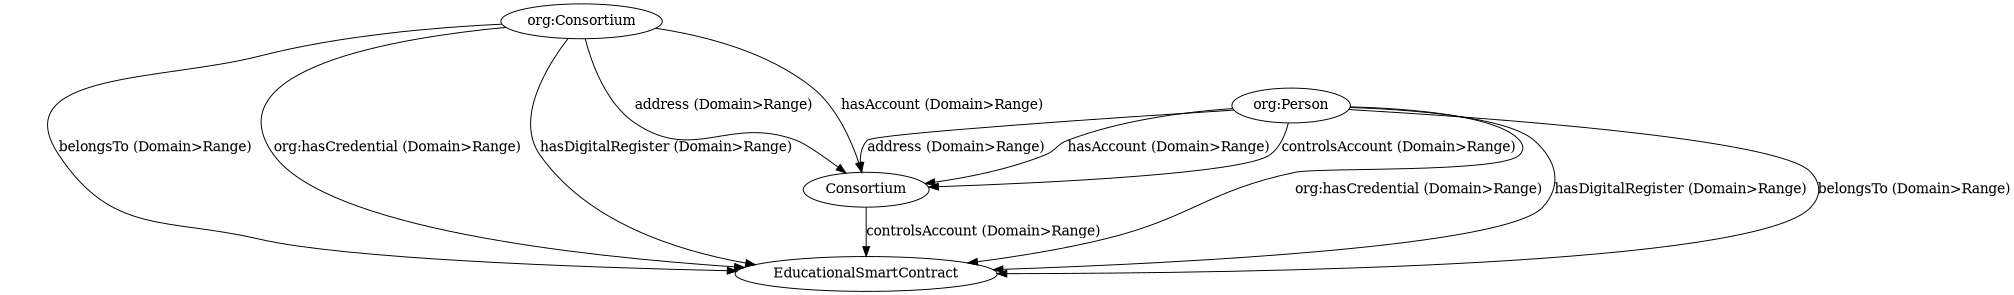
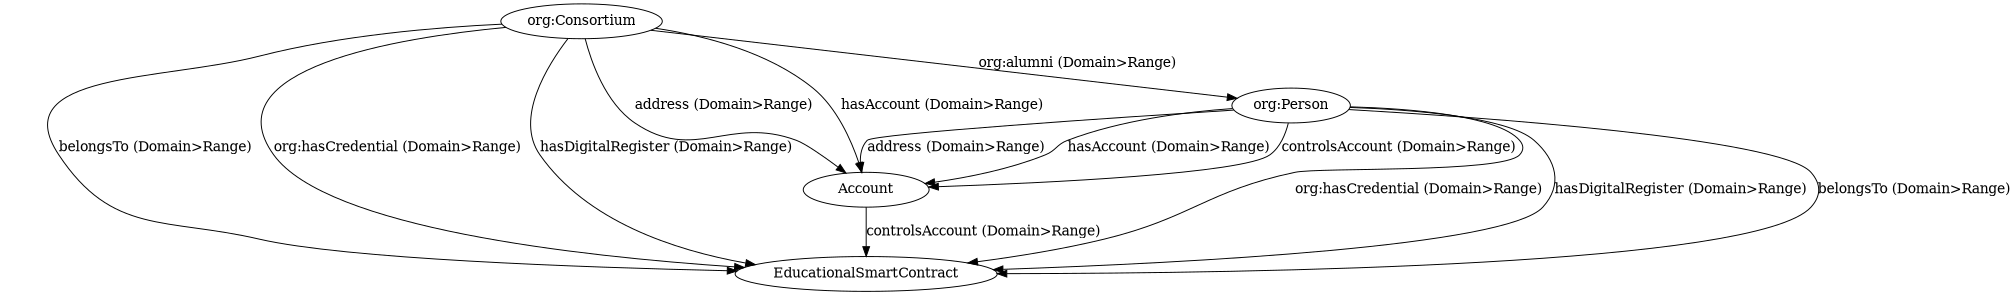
none -> (939, 64)
(866, 190) -> (866, 190)
